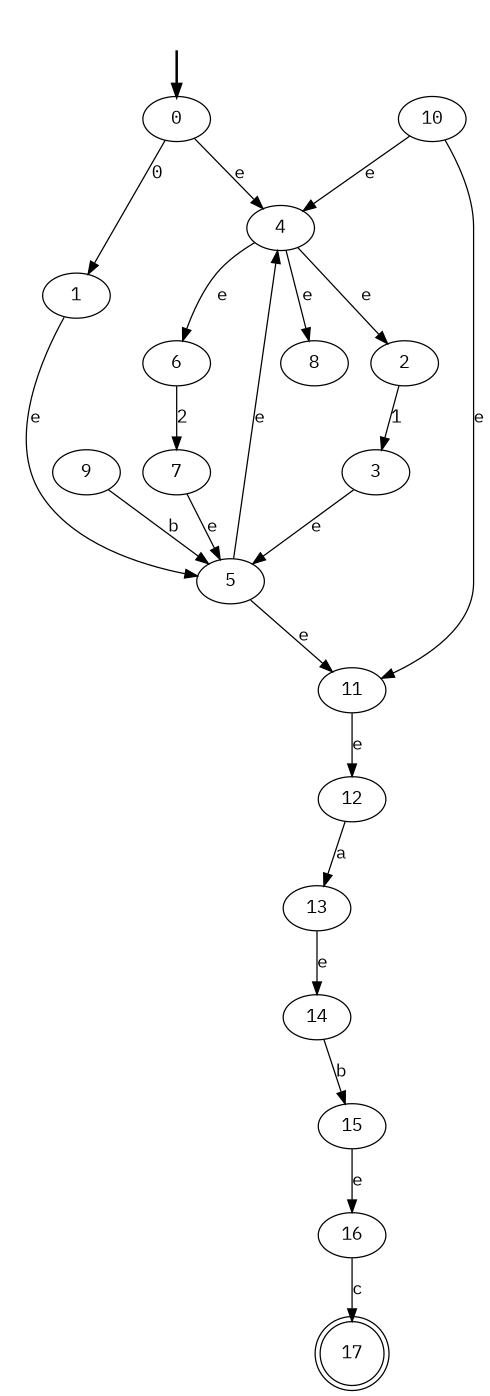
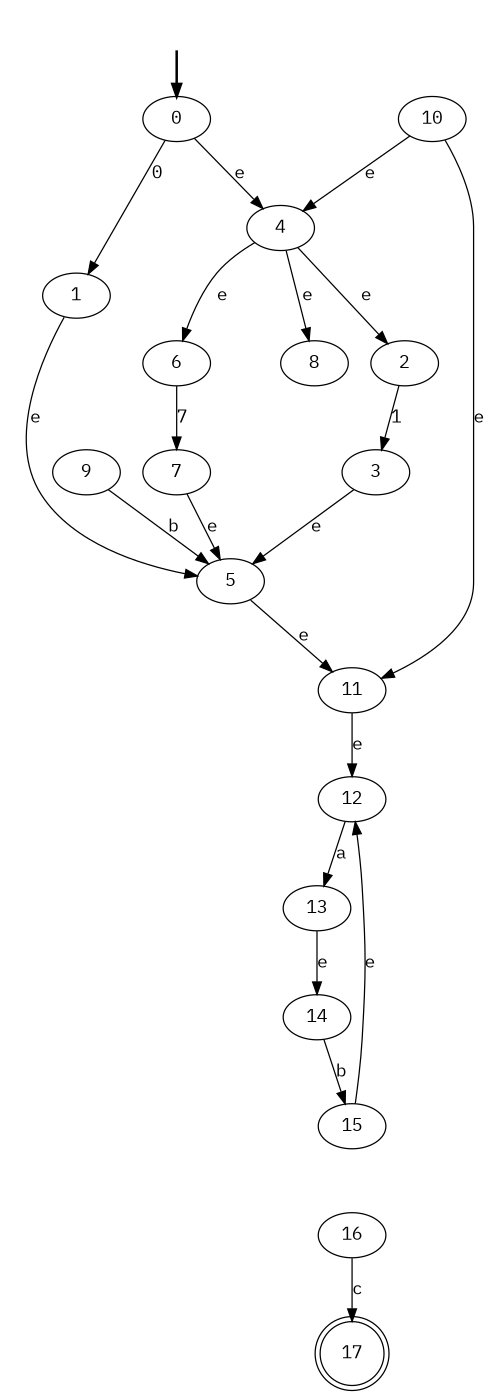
(255, 411) -> none
(182, 418) -> (182, 418)
(352, 1175) -> (365, 969)
